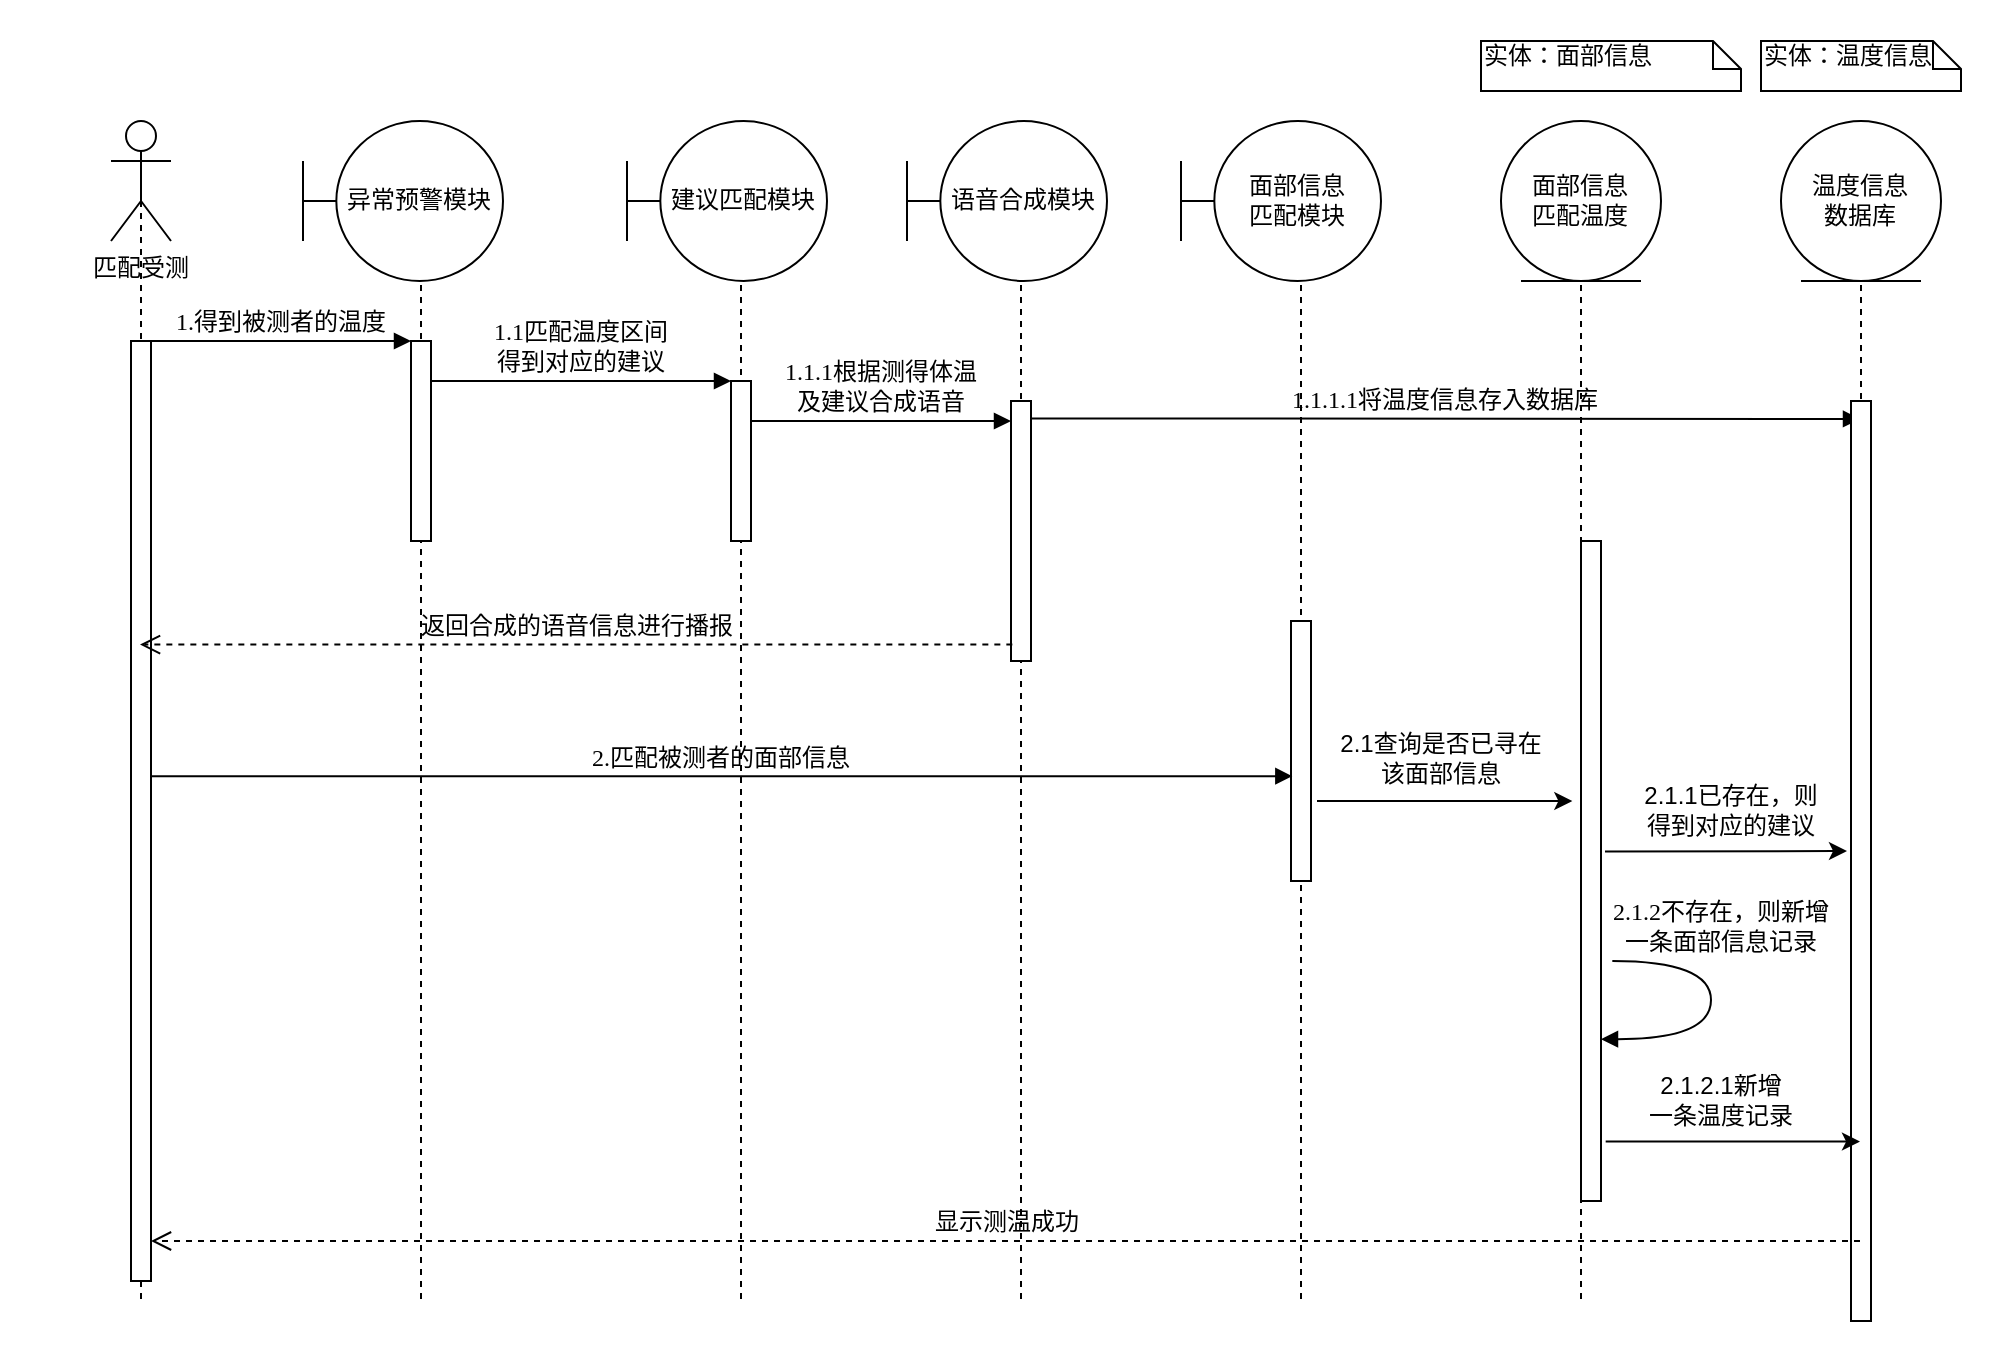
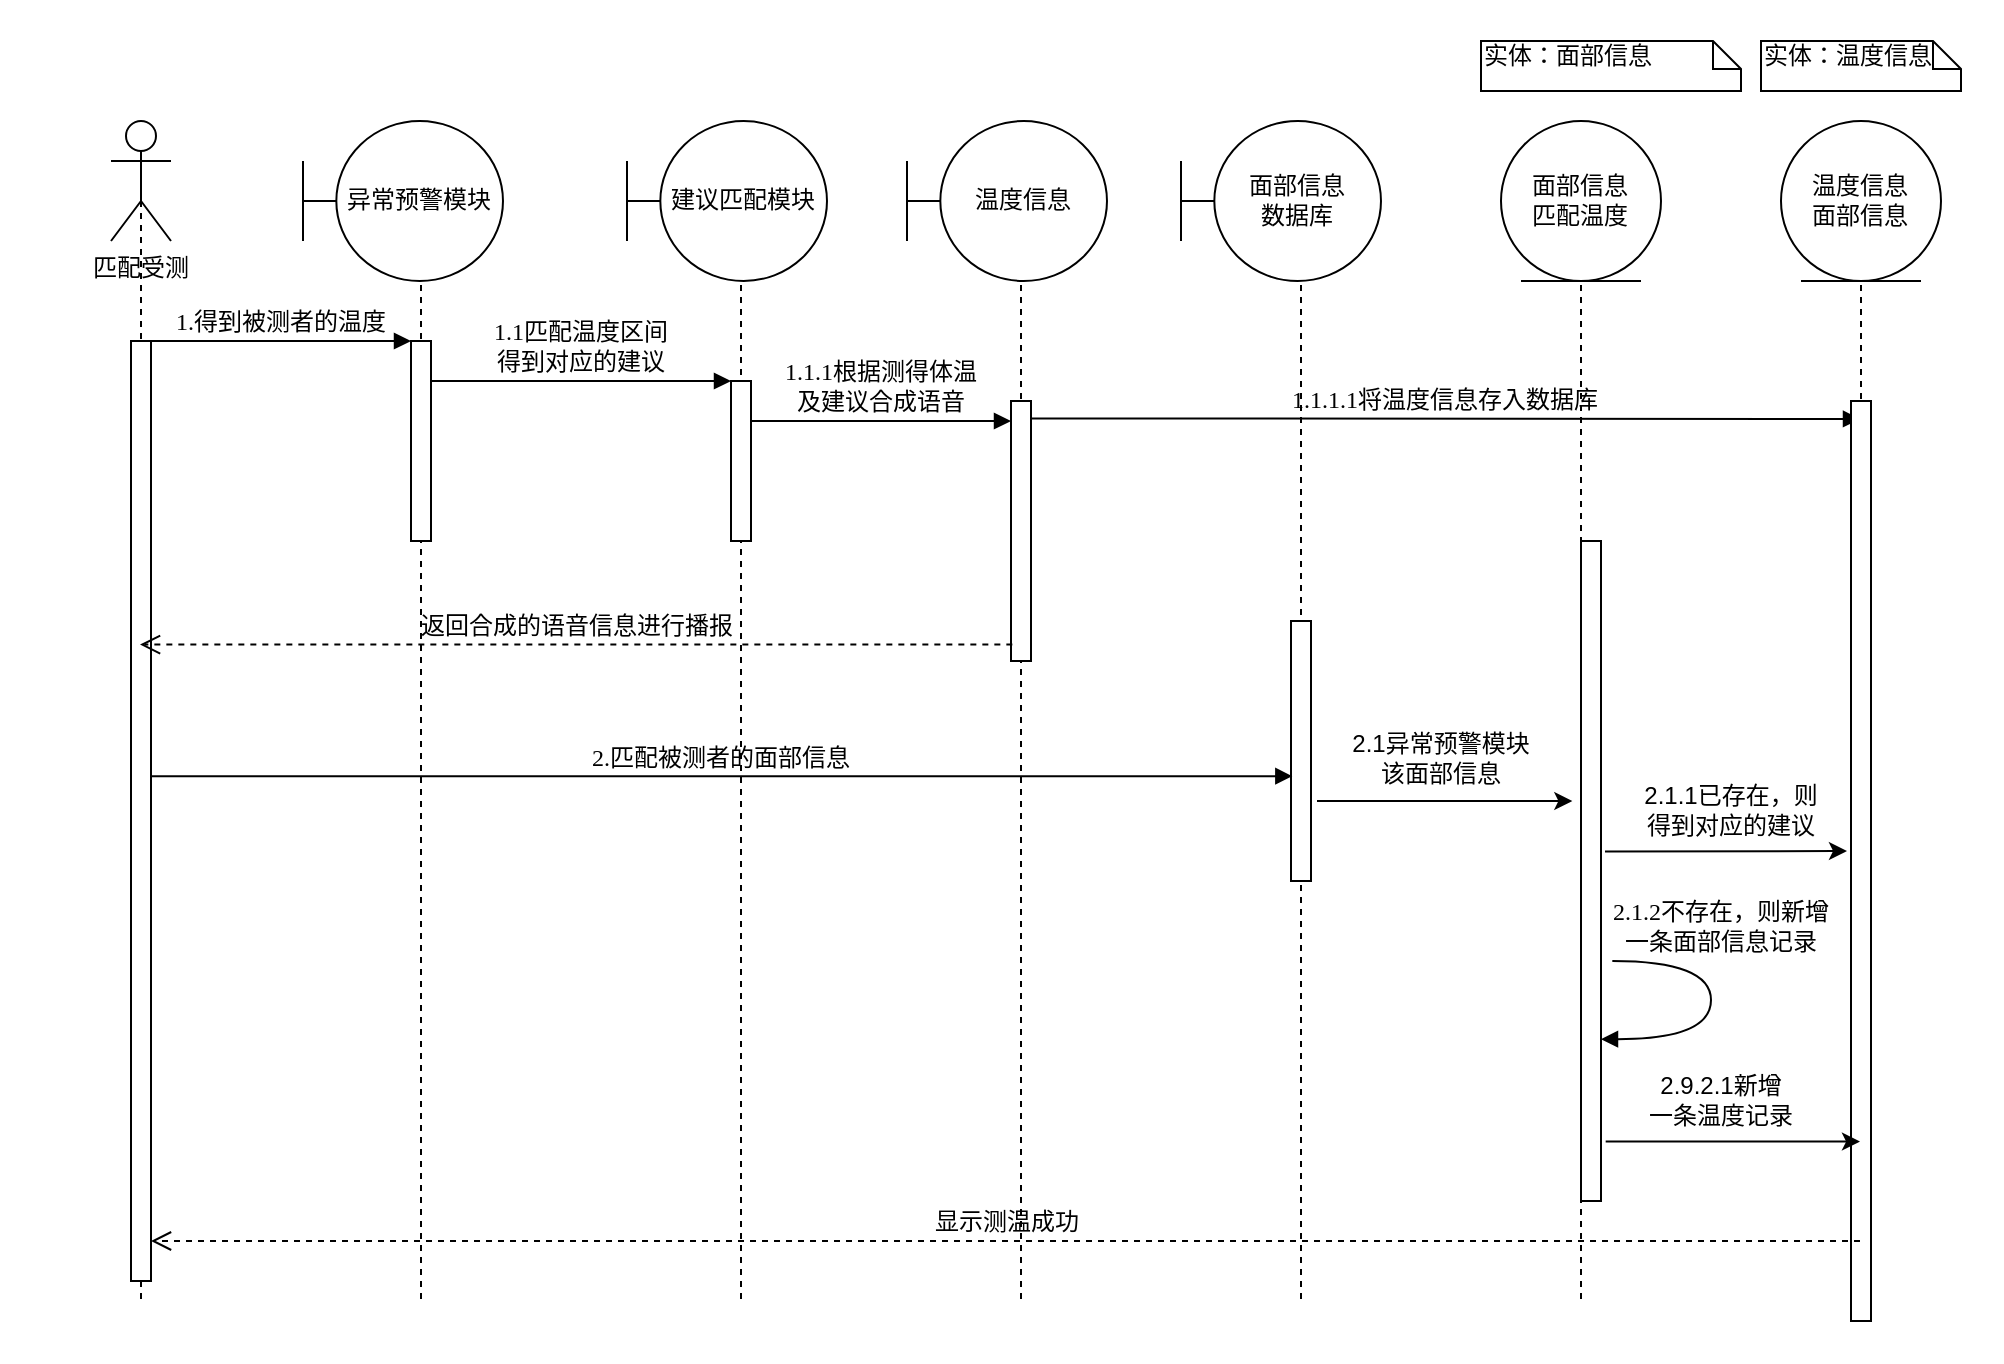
(1024, 201) -> (1024, 201)
(1298, 201) -> (1298, 201)
(1861, 201) -> (1861, 201)
(1442, 759) -> (1442, 759)
(1722, 1101) -> (1722, 1101)
